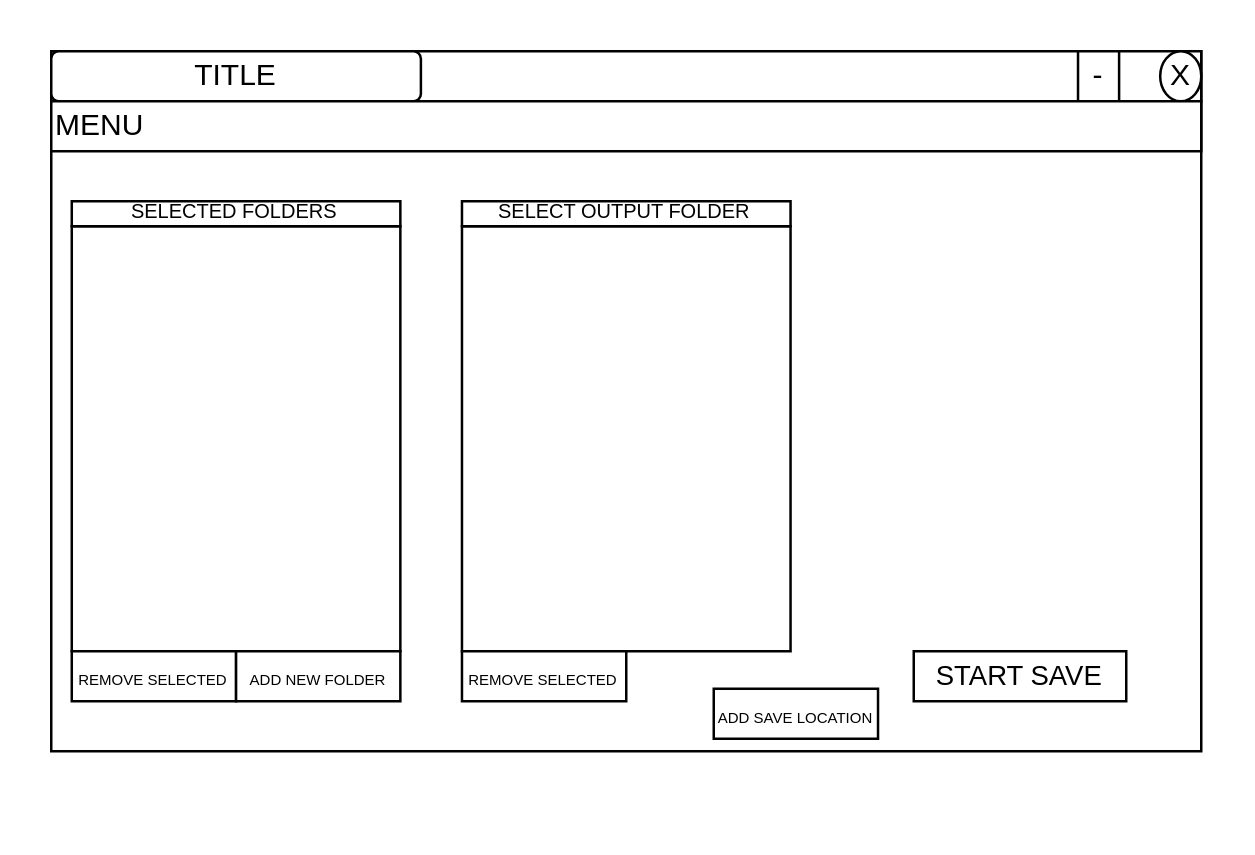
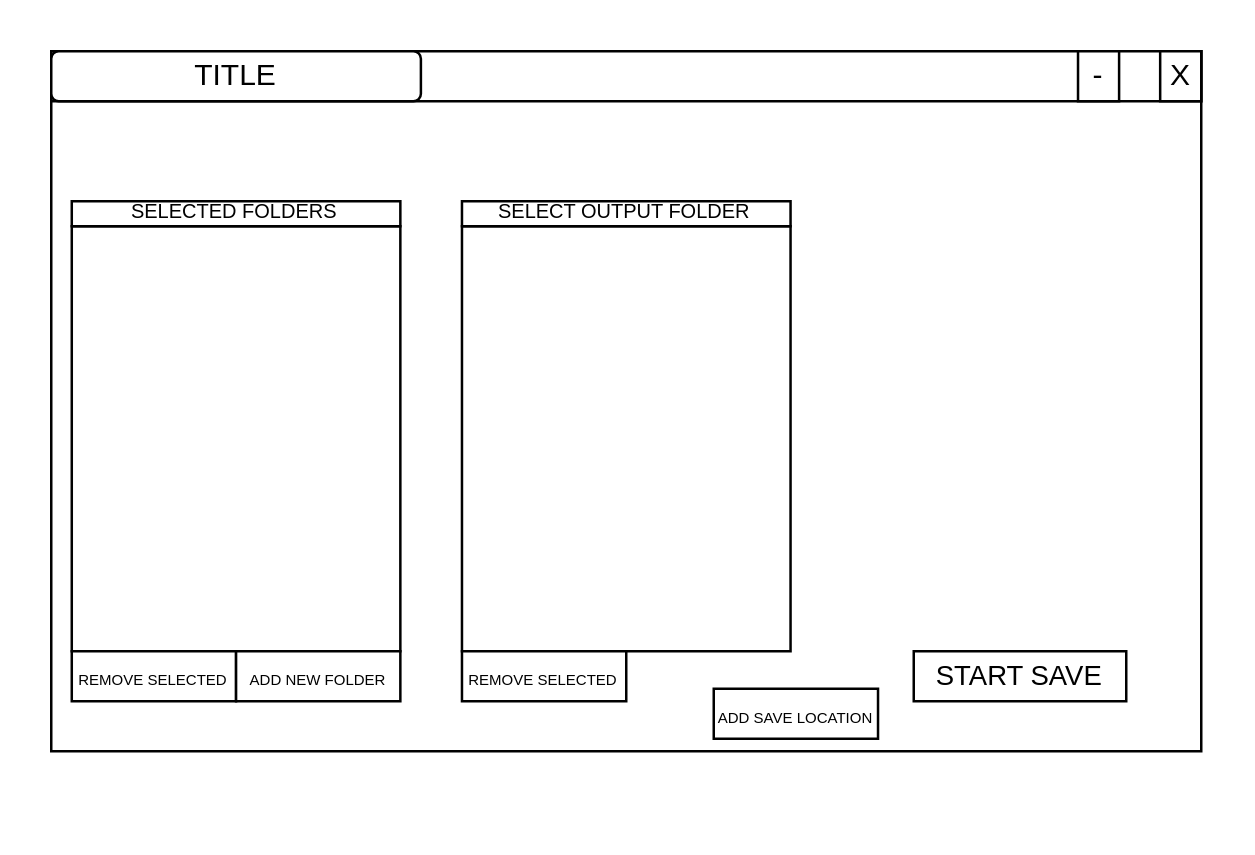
(1181, 76) -> (1181, 76)
(626, 126) -> none
